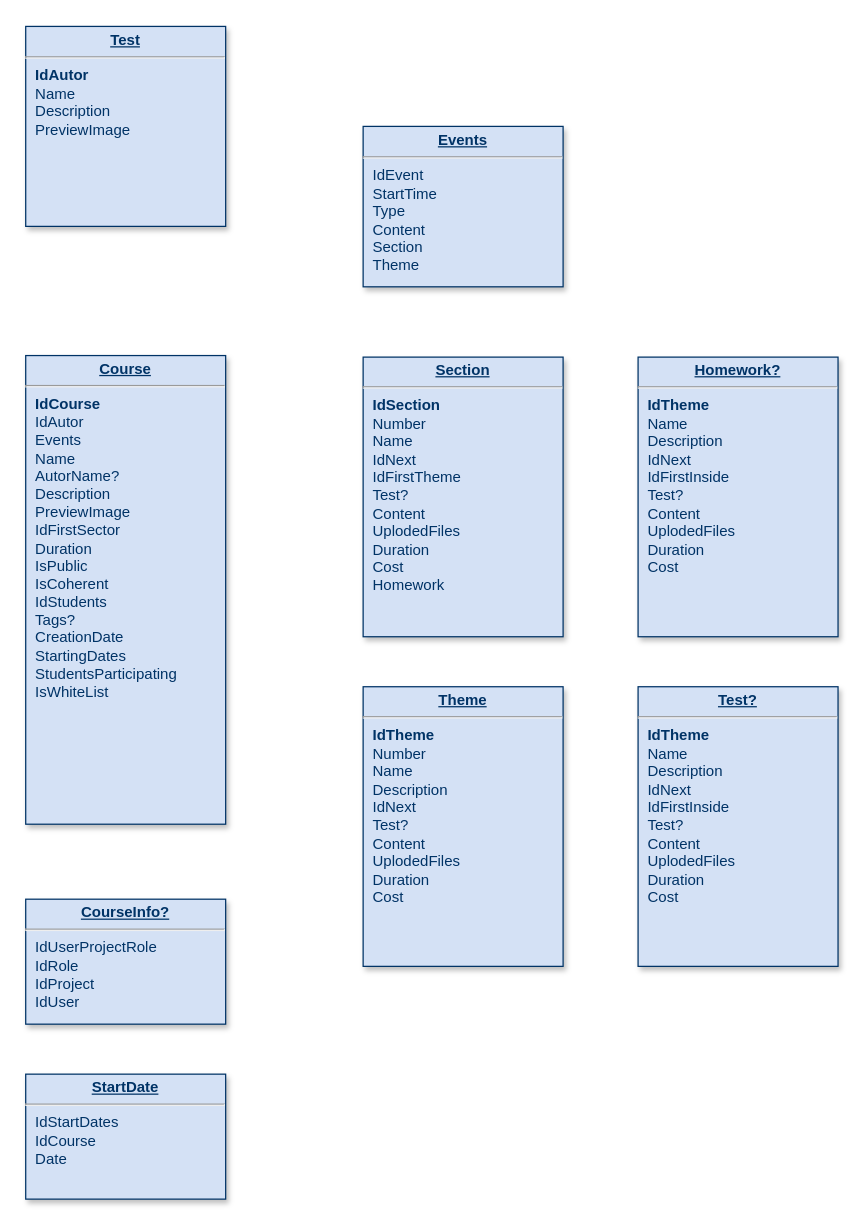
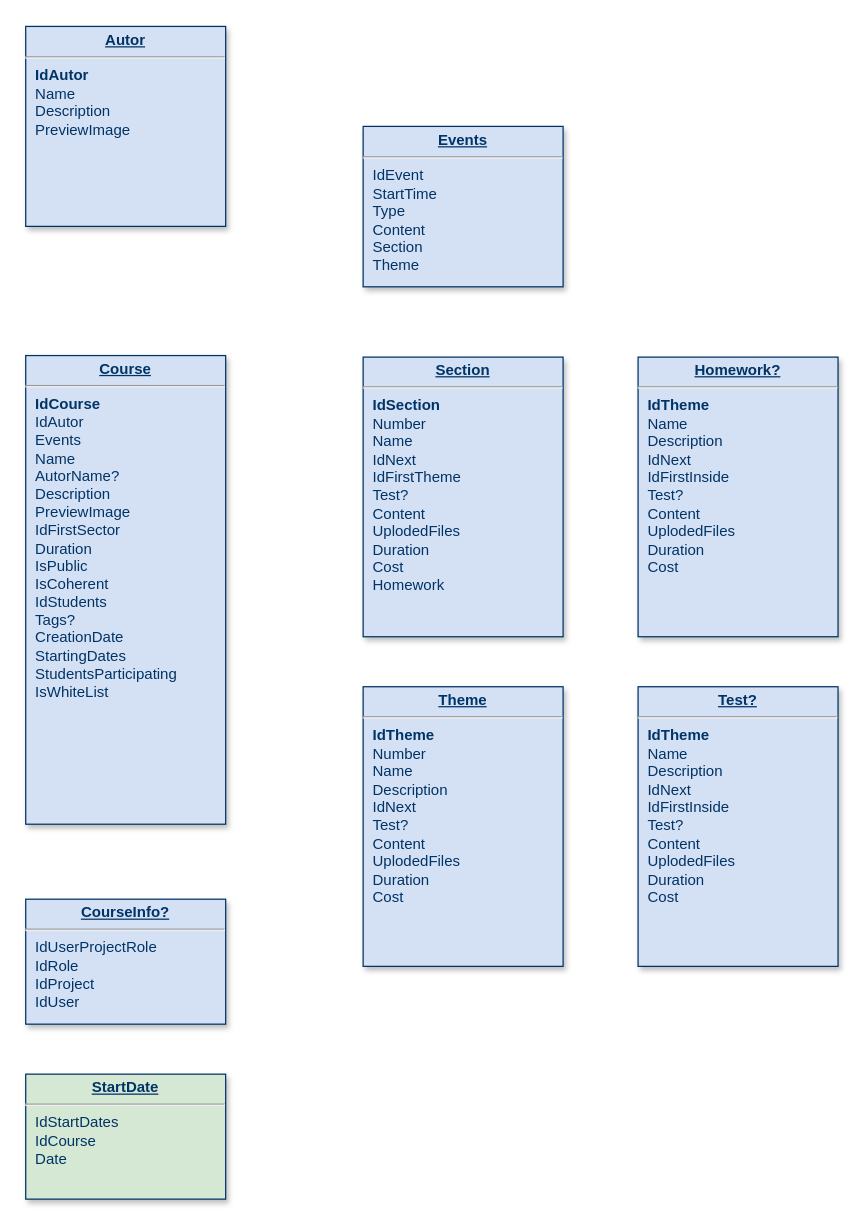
(74, 72) -> (74, 72)
(126, 1137) -> (126, 1137)
